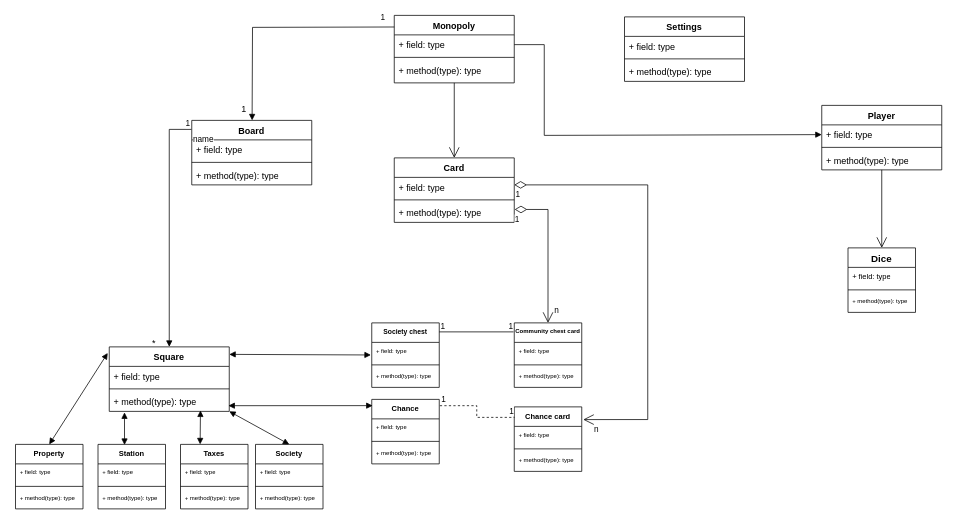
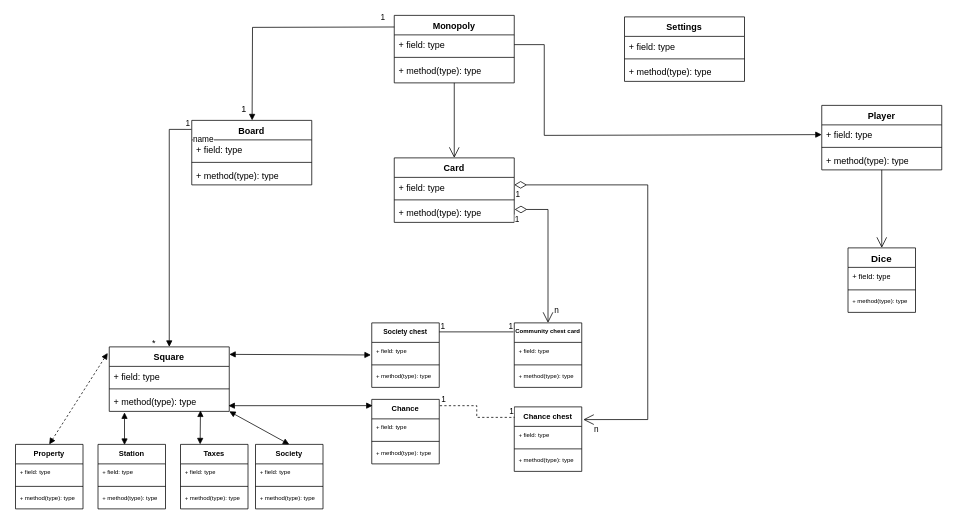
(78, 399) -> (78, 399)
(548, 417) -> (548, 417)
